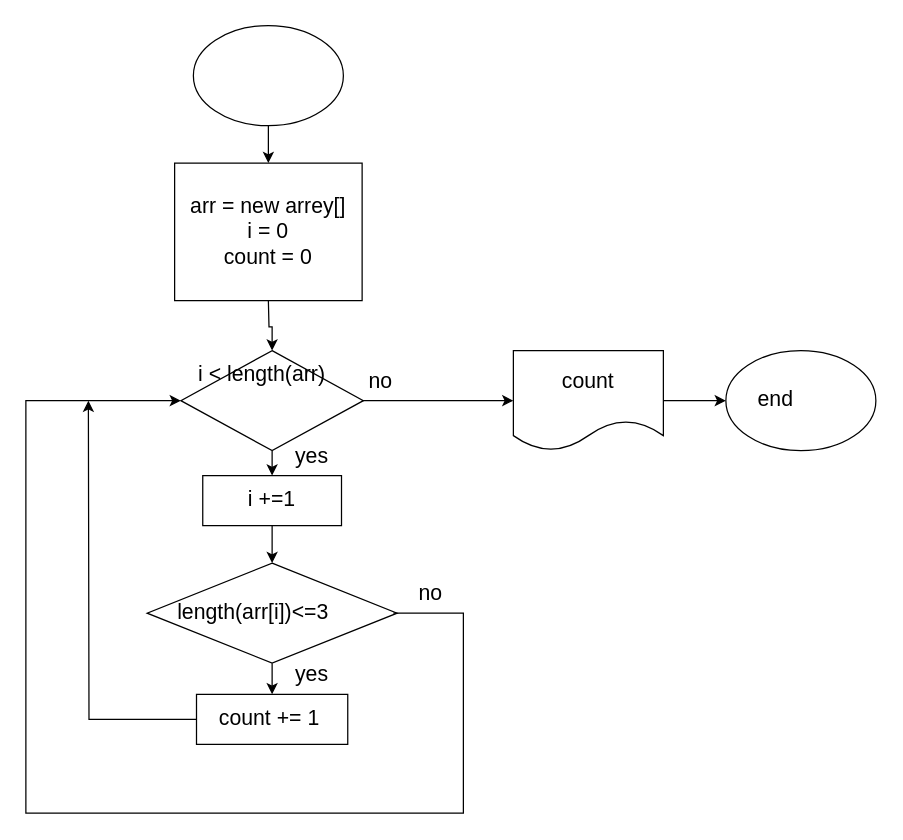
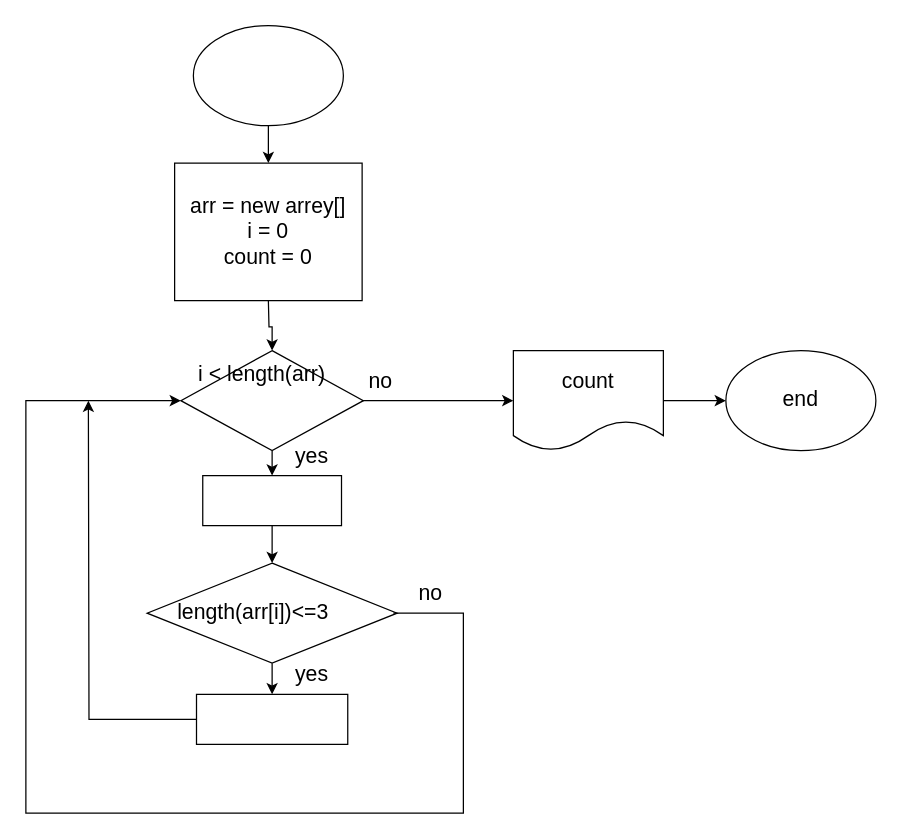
(776, 401) -> (801, 401)
(272, 501) -> none
(269, 719) -> none
